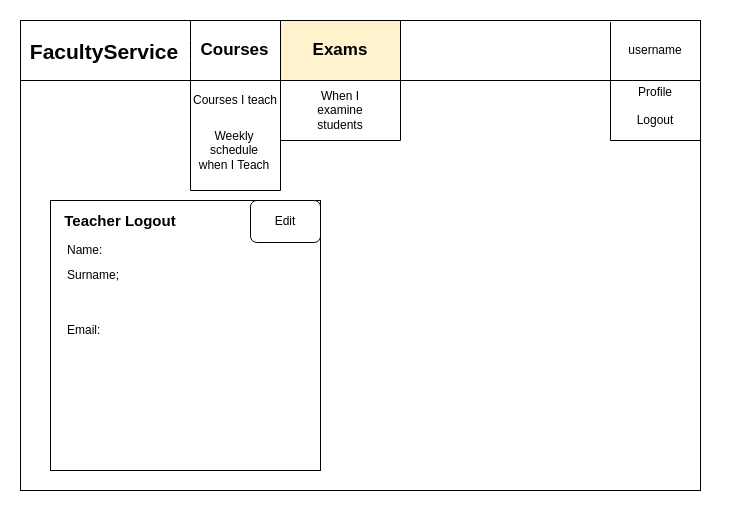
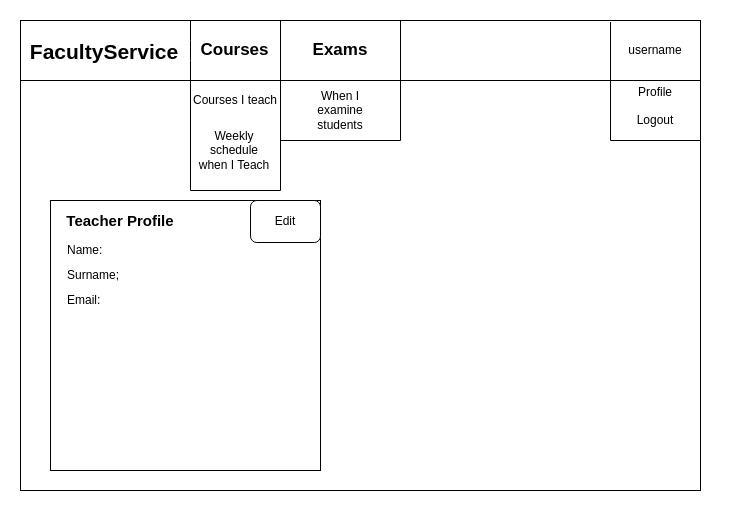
(341, 51) -> (341, 51)
(121, 221) -> (121, 221)
(86, 331) -> (86, 301)
